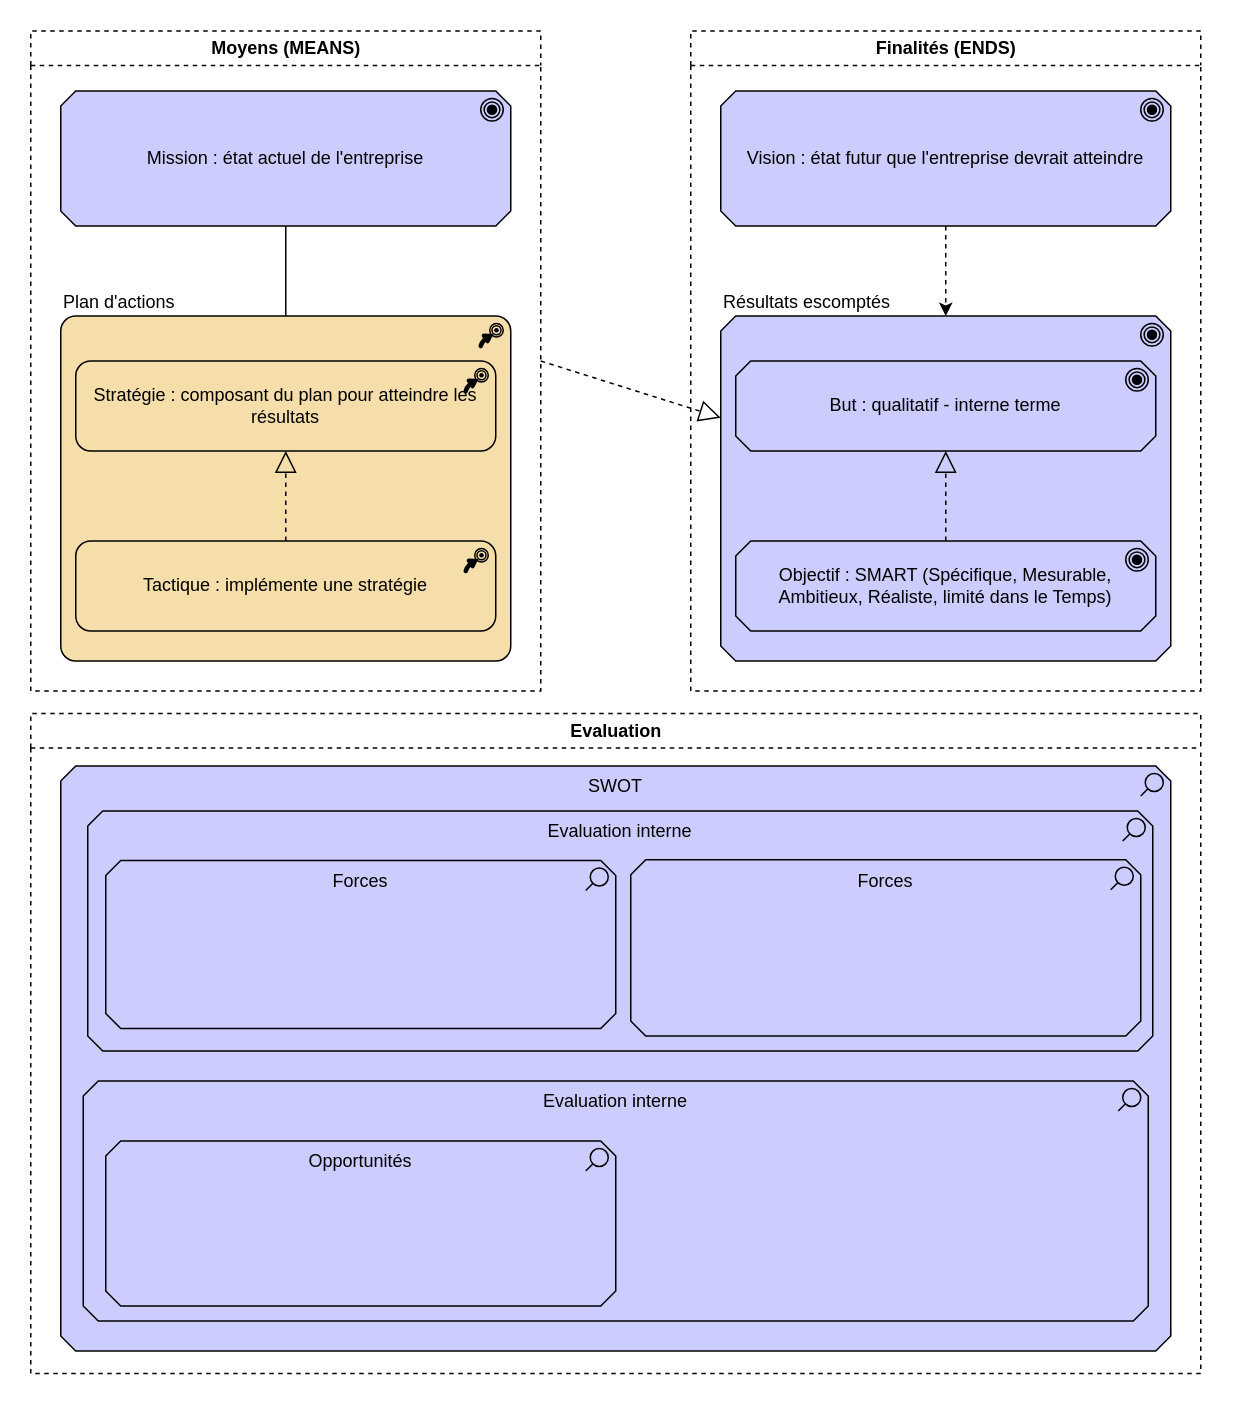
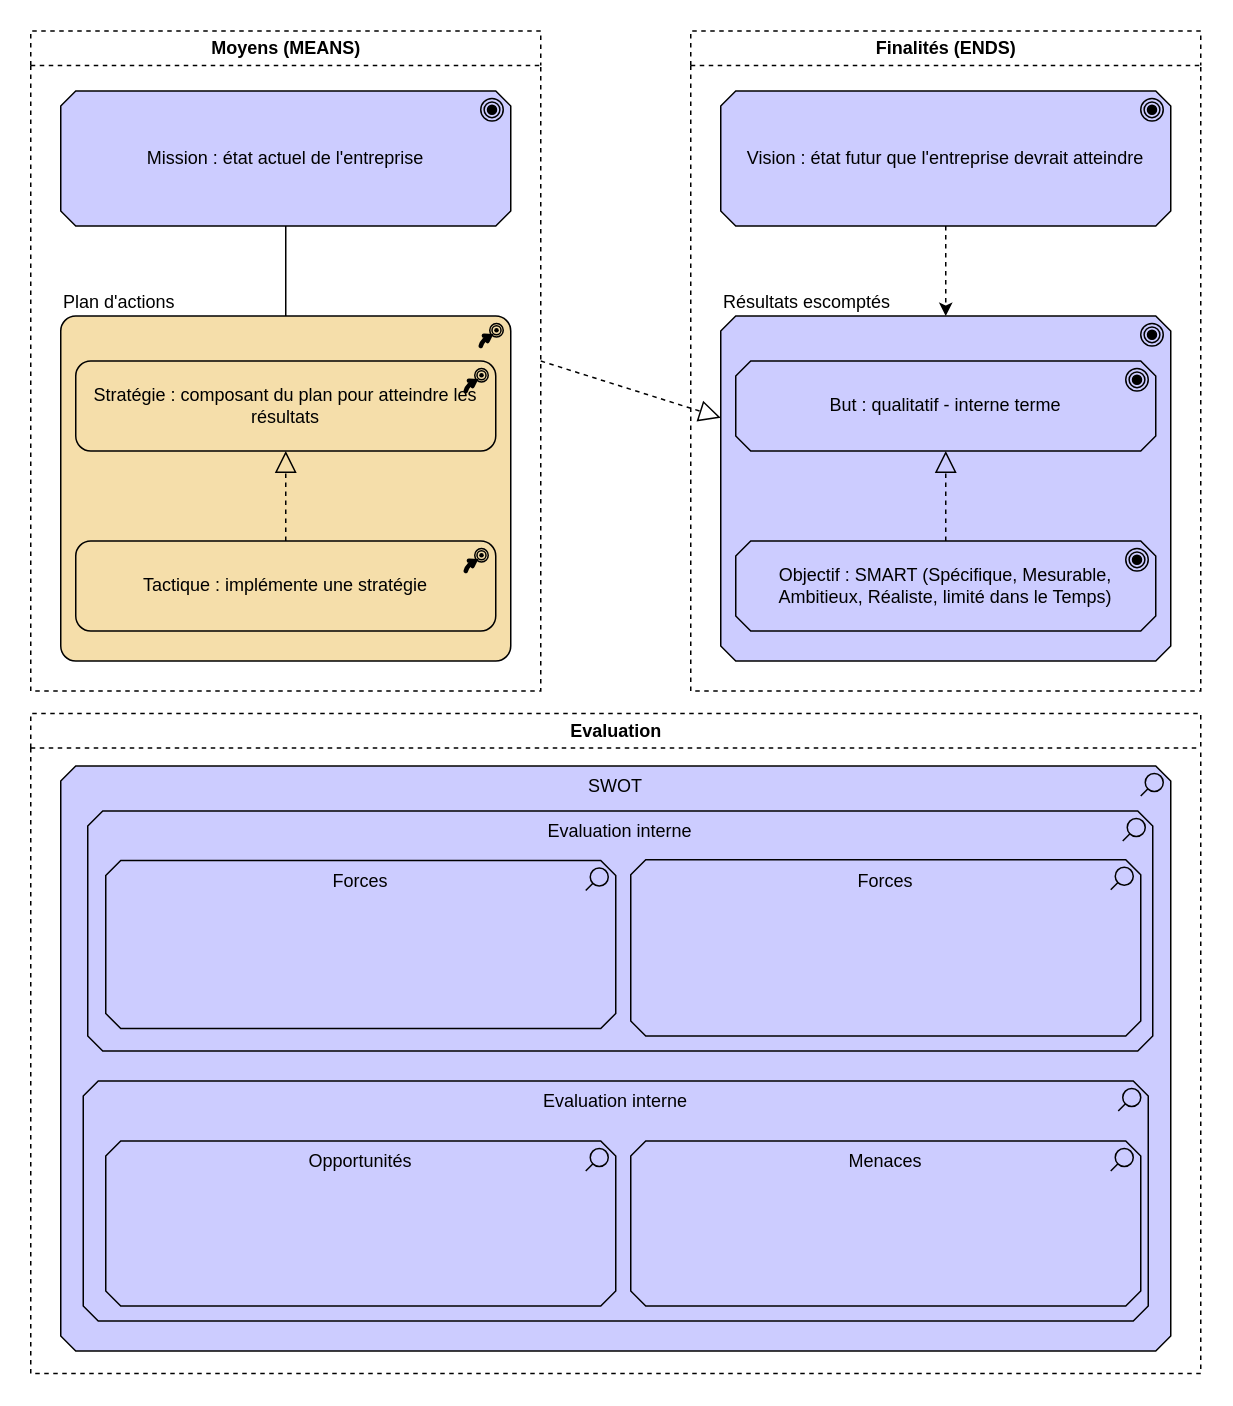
none -> (886, 1223)
